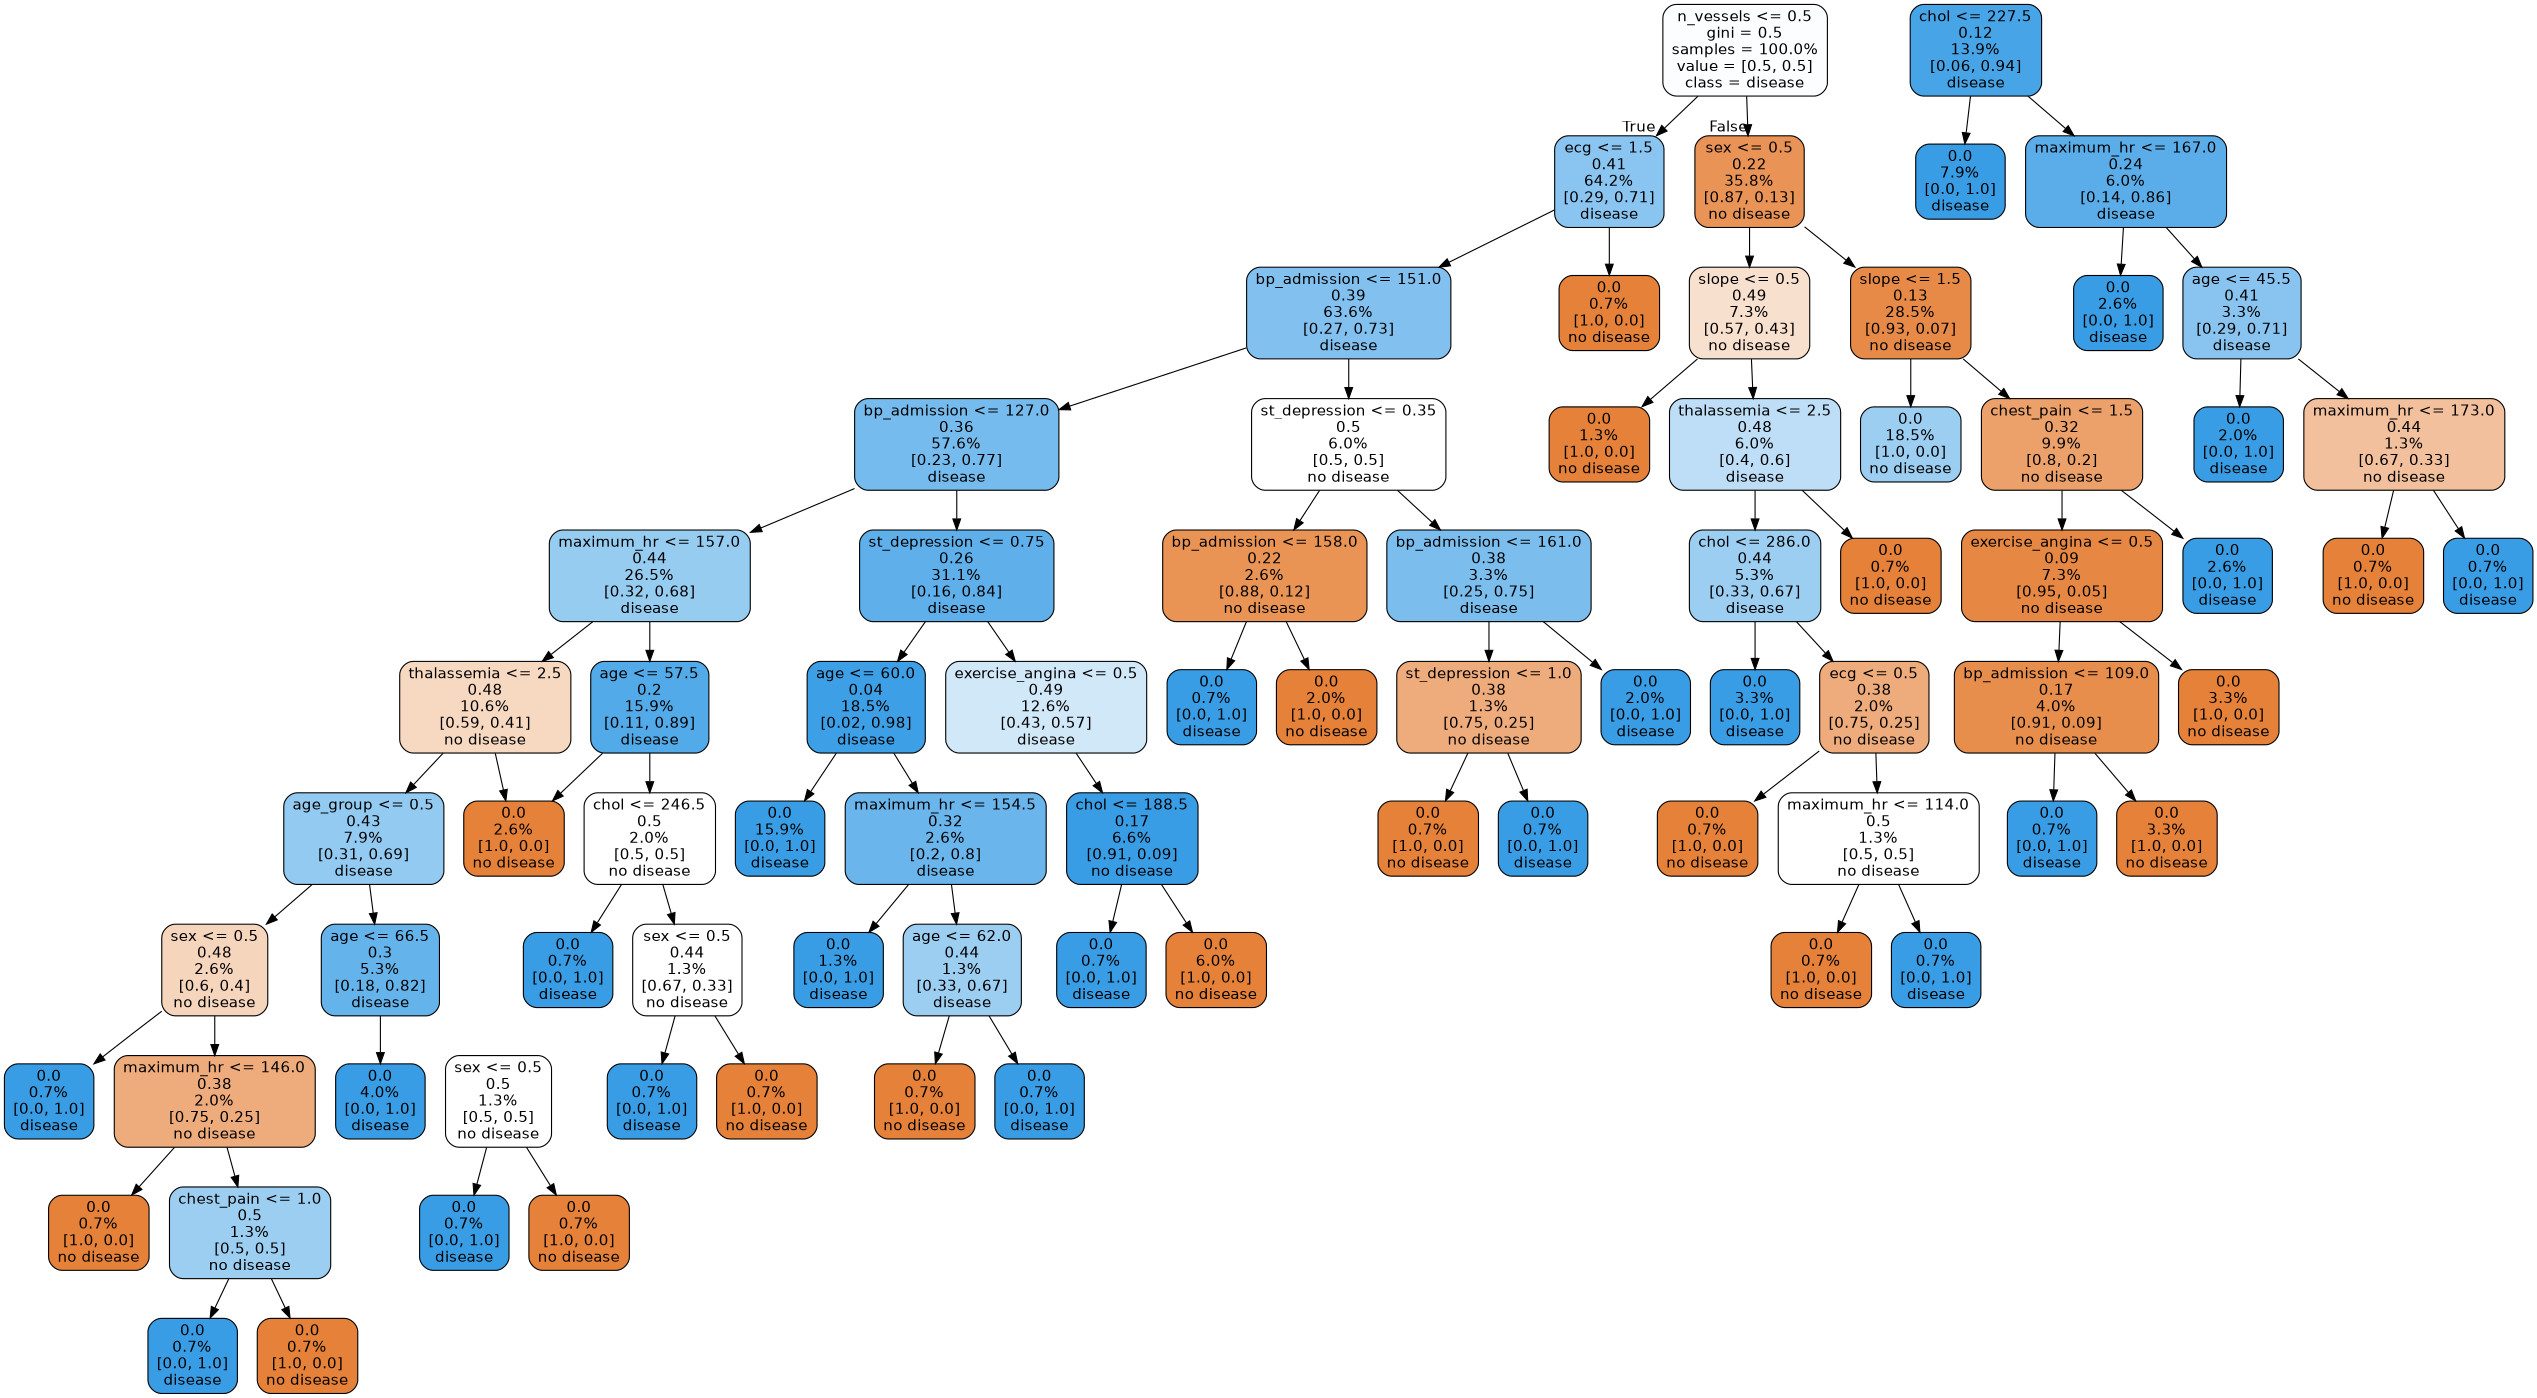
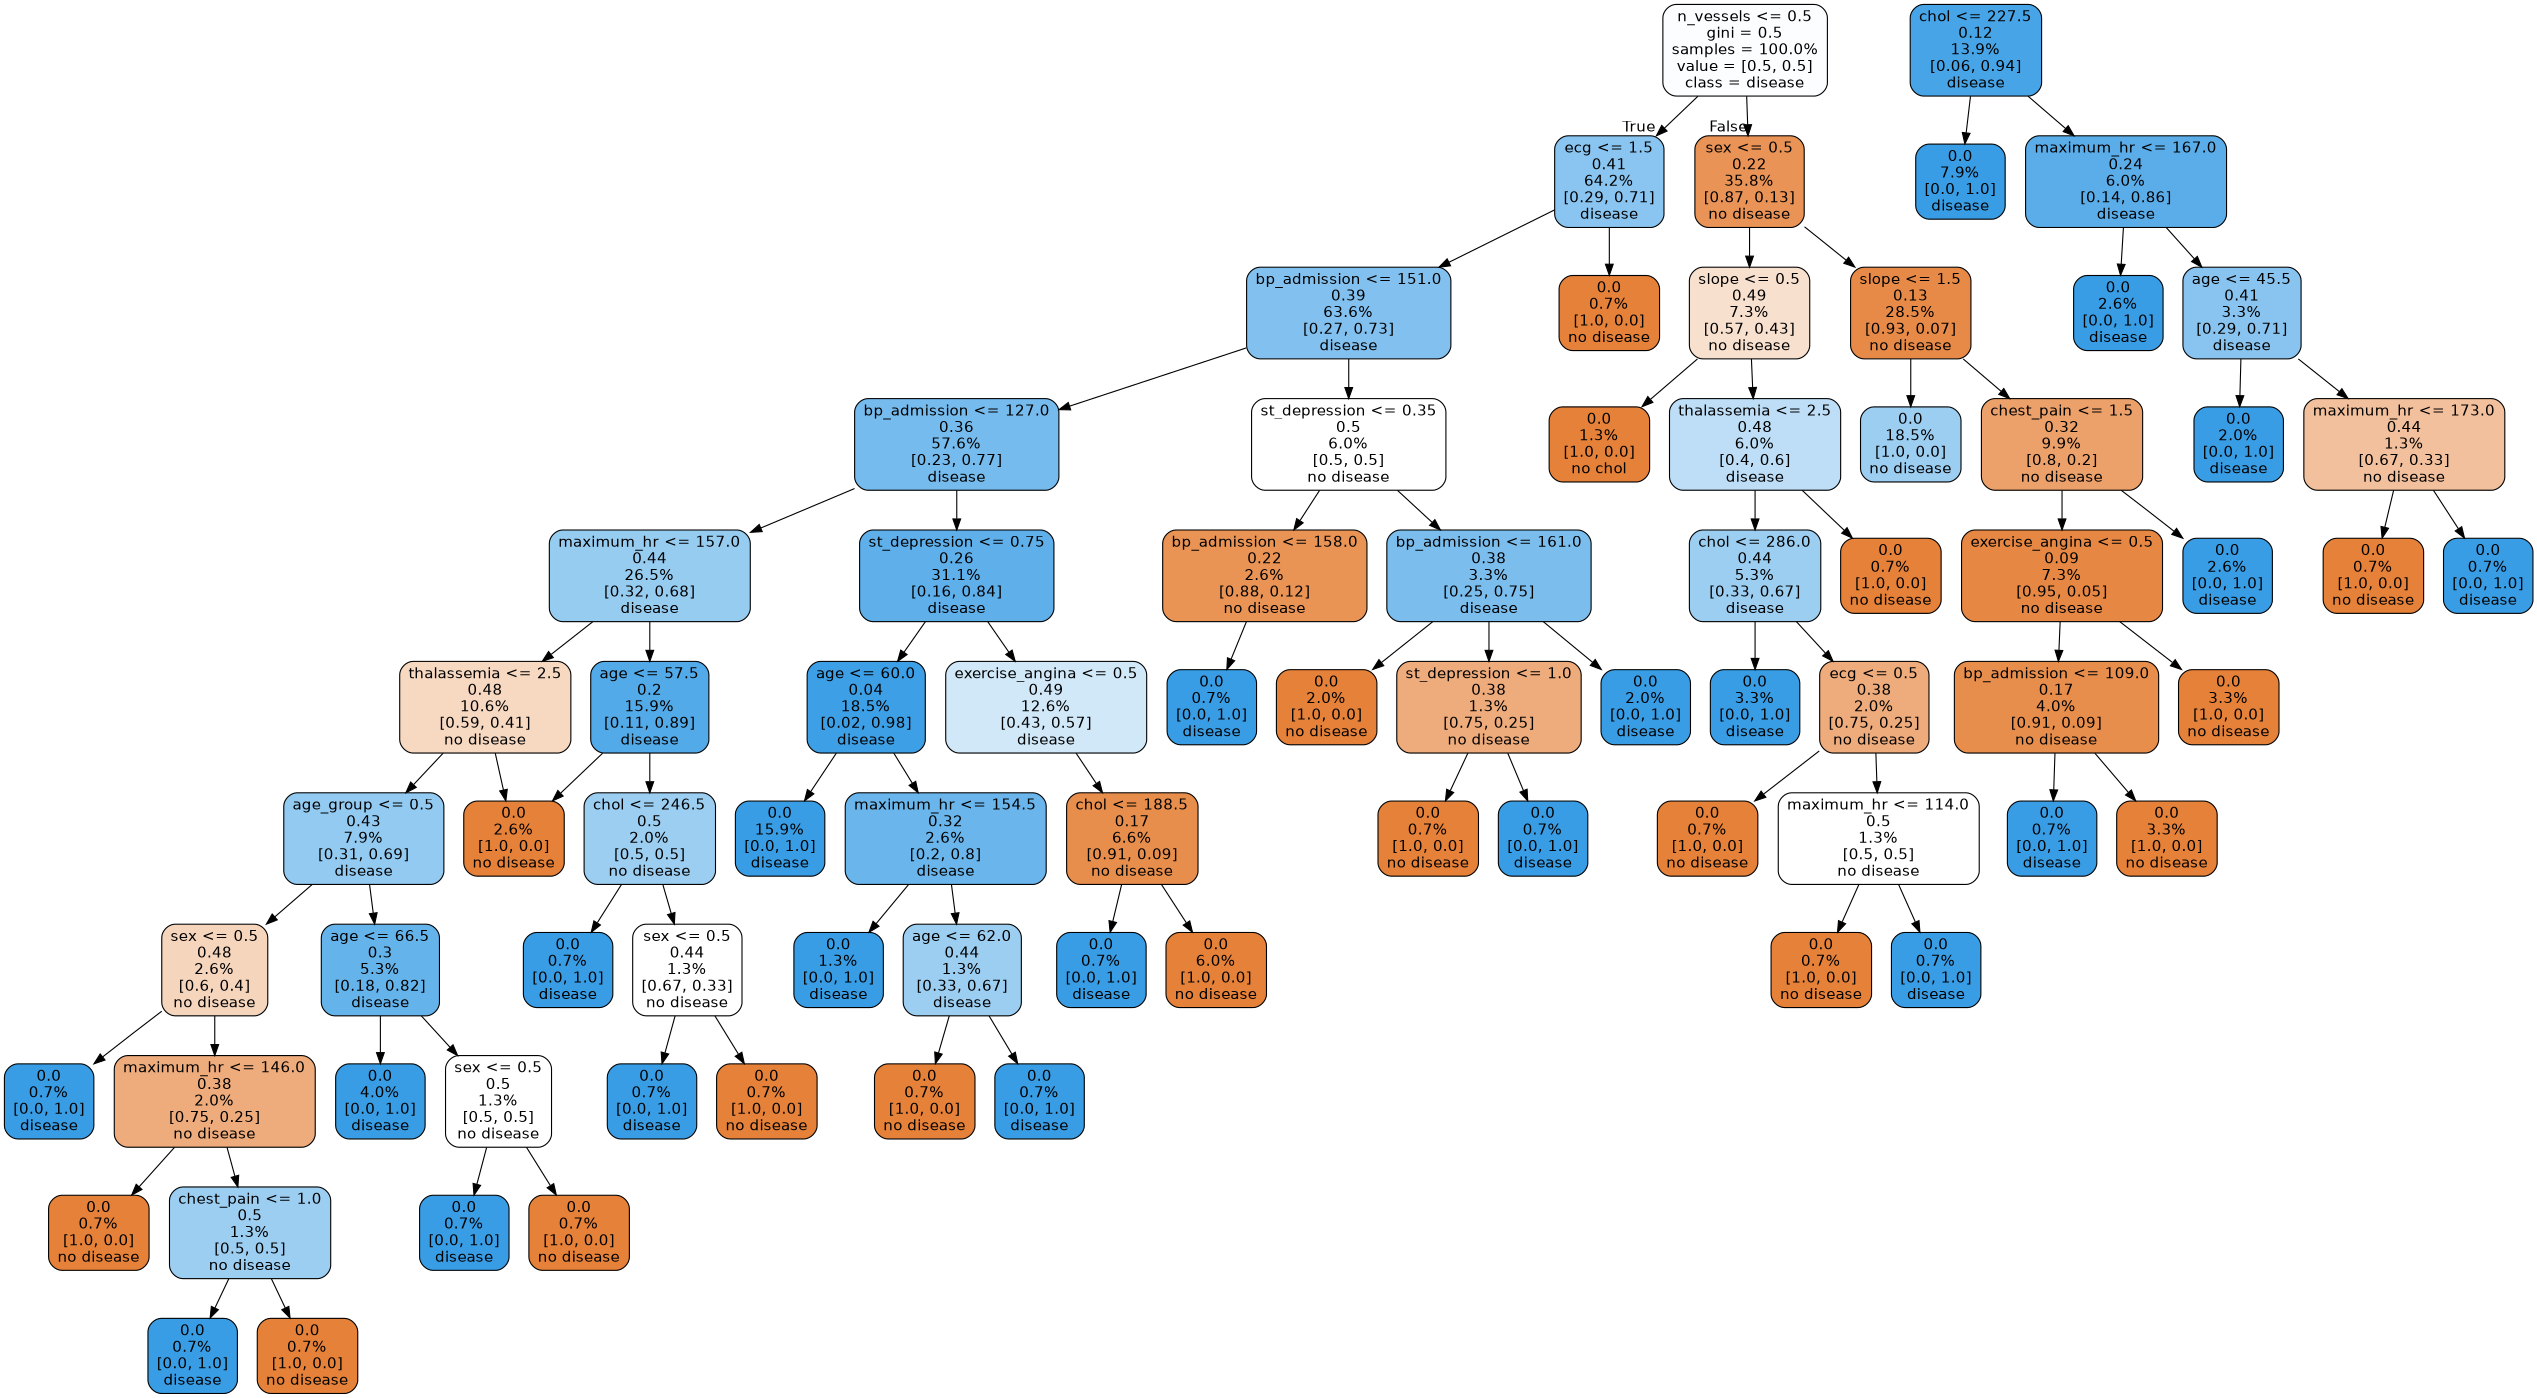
(1599, 444) -> (1599, 444)
(1295, 641) -> (1407, 642)
(650, 839) -> (650, 839)
(1132, 839) -> (1132, 839)
none -> (436, 1032)
